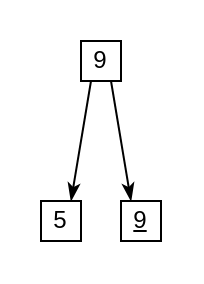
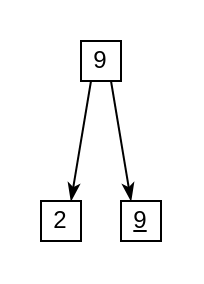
(61, 221) -> (61, 221)
